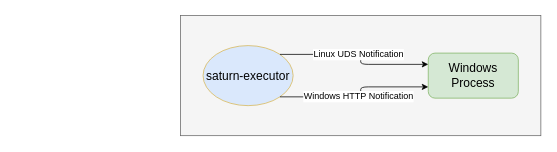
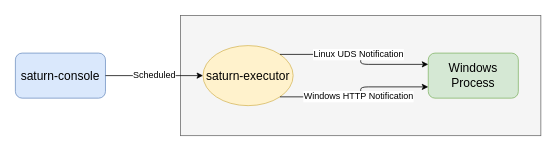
none -> (60, 75)
none -> (152, 75)
(248, 75) -> (248, 75)
